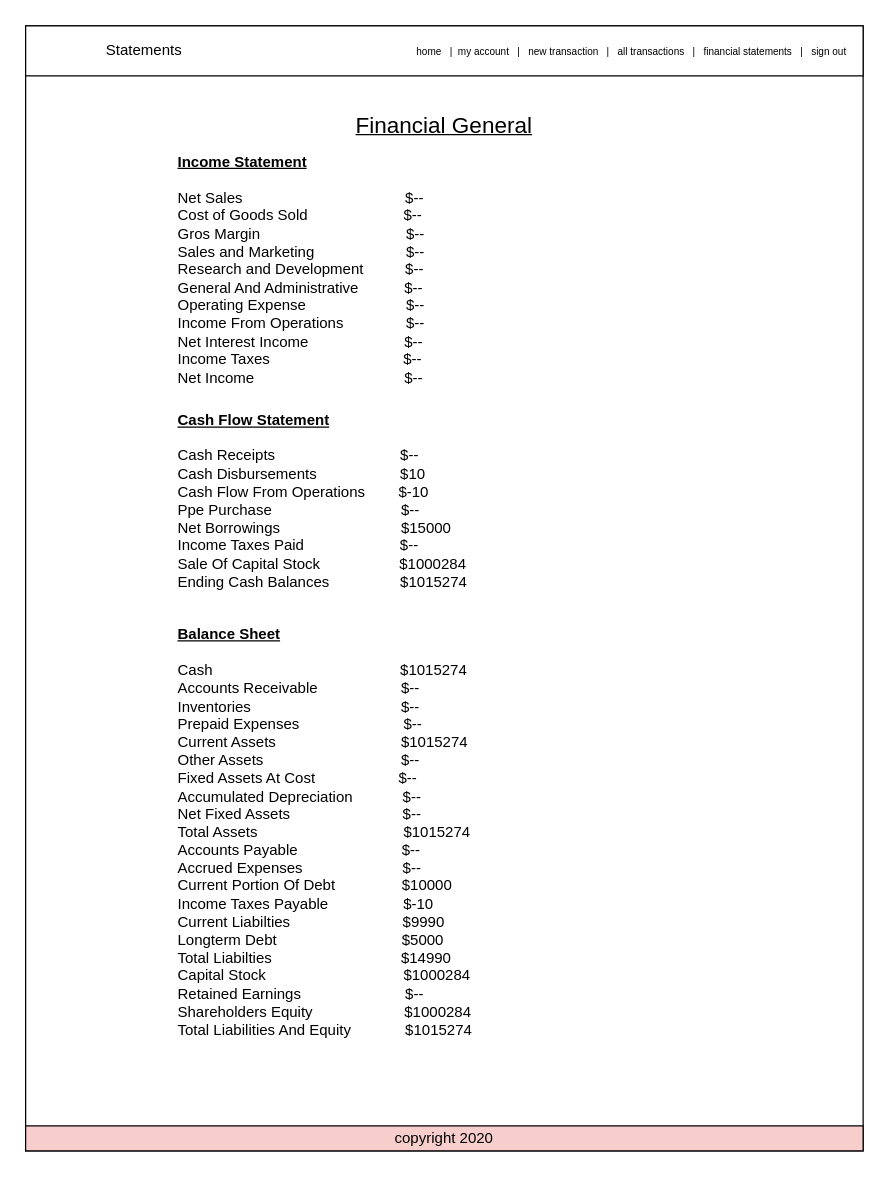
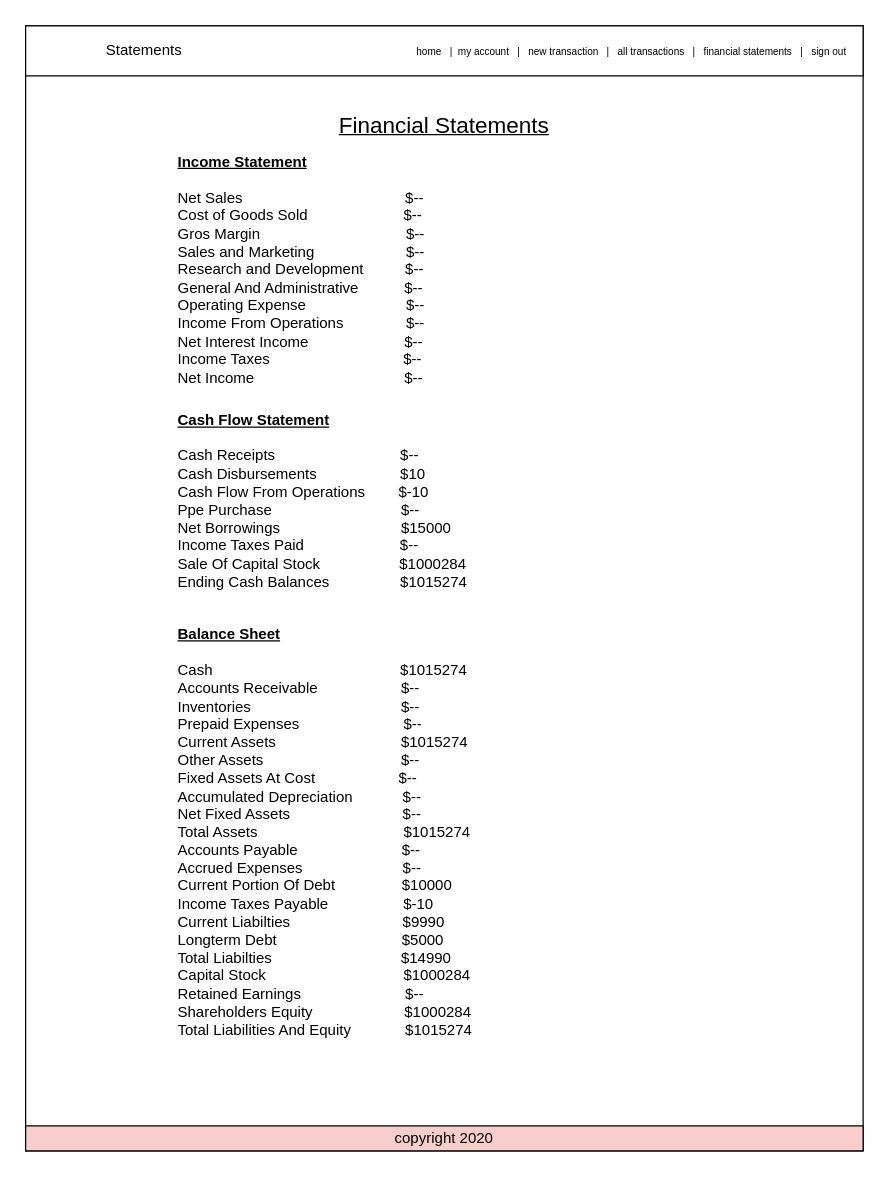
(444, 126) -> (444, 126)
